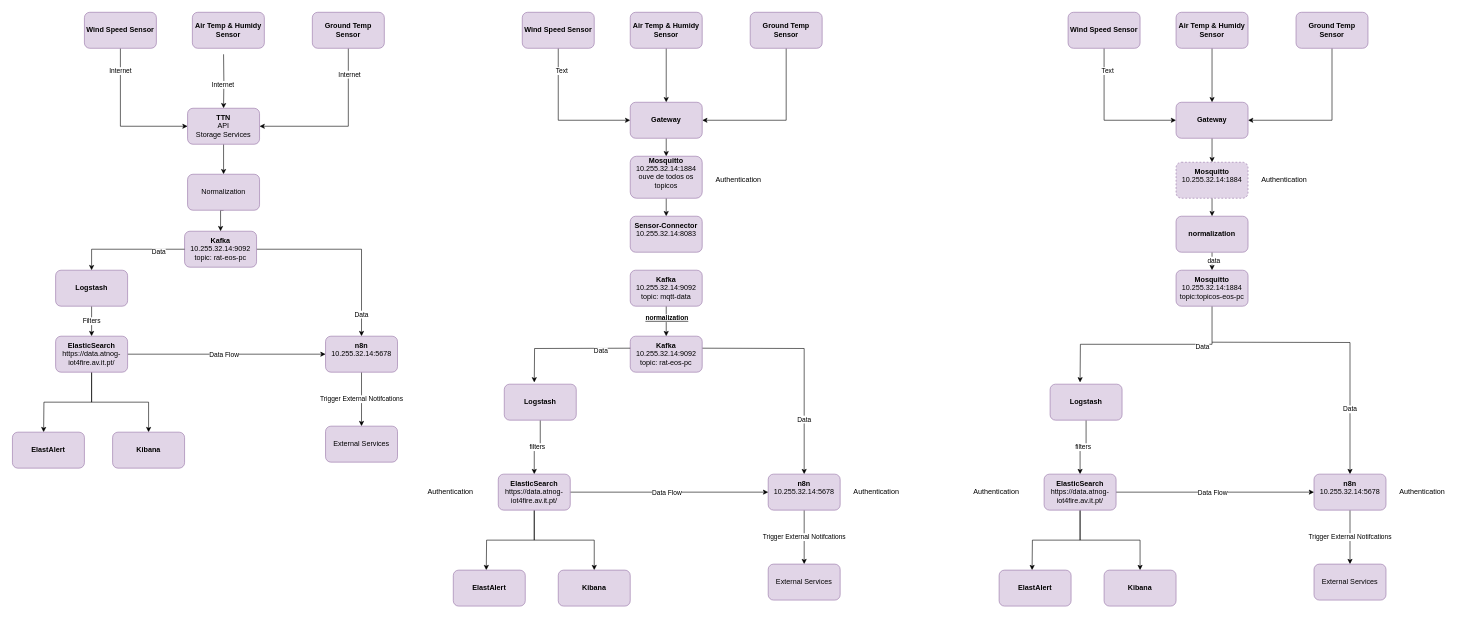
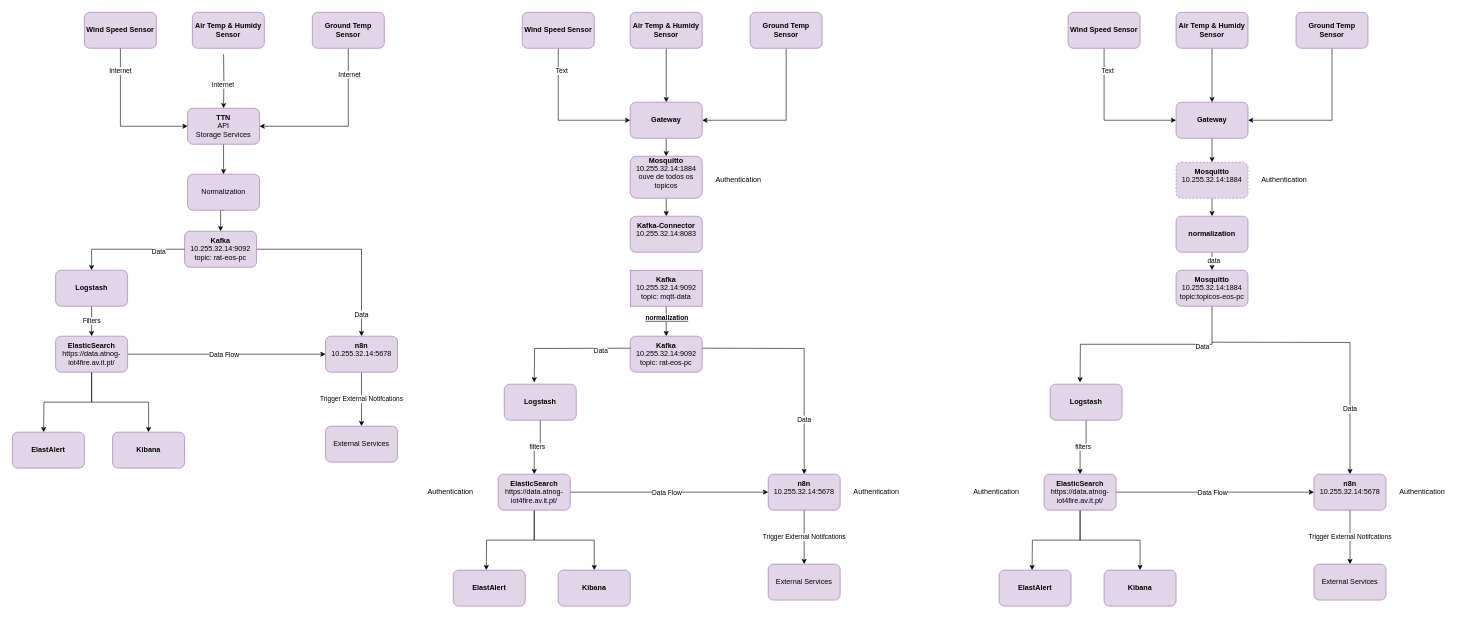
(666, 234) -> (666, 234)
(666, 288) -> (666, 288)
